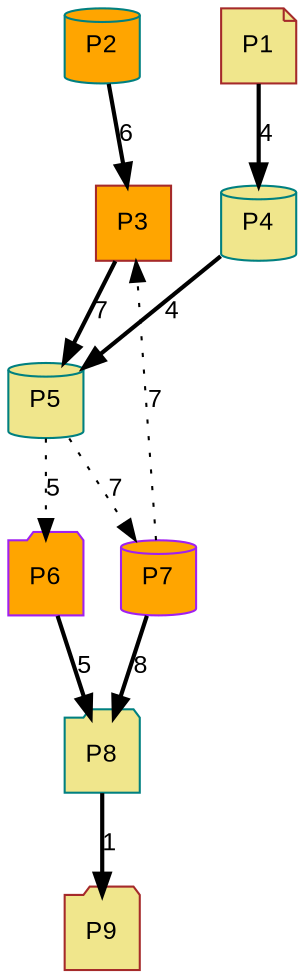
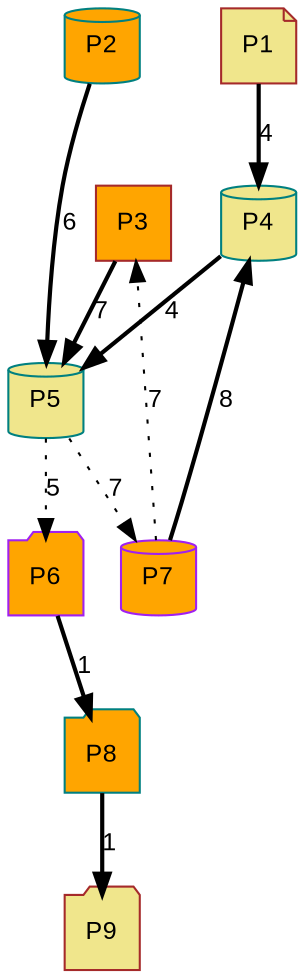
(116, 124) -> (59, 211)
(134, 656) -> (208, 411)
(84, 667) -> (84, 667)
(102, 755) -> (102, 755)
